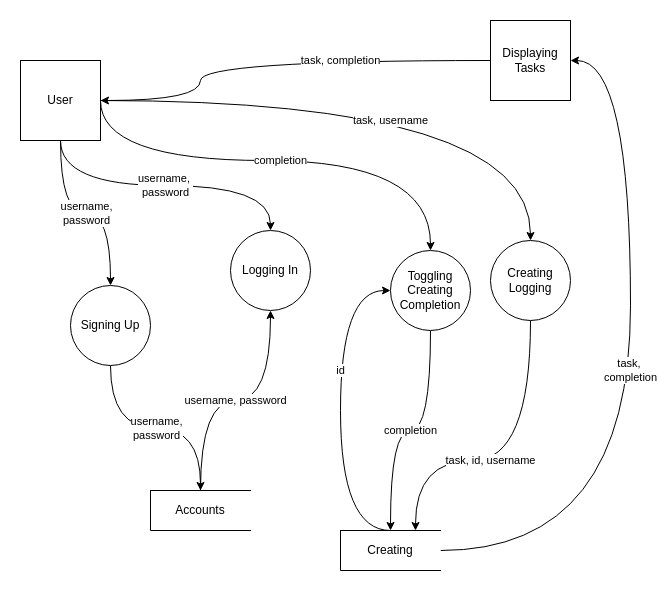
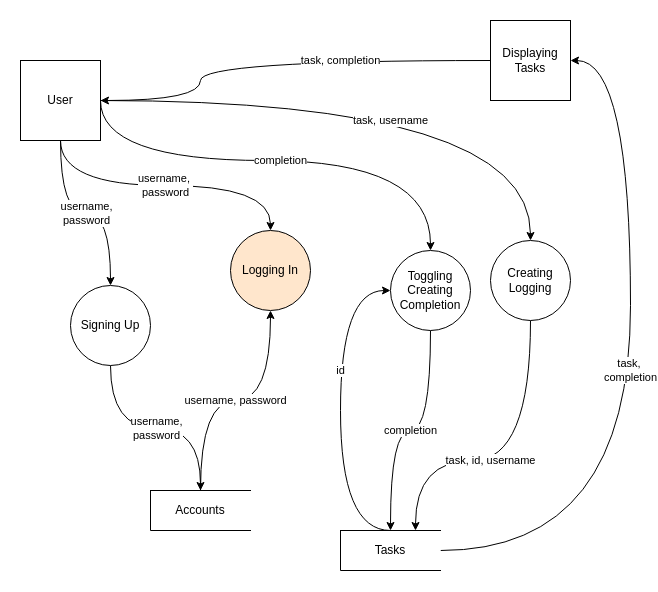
(271, 271) -> (271, 271)
(391, 551) -> (391, 551)
